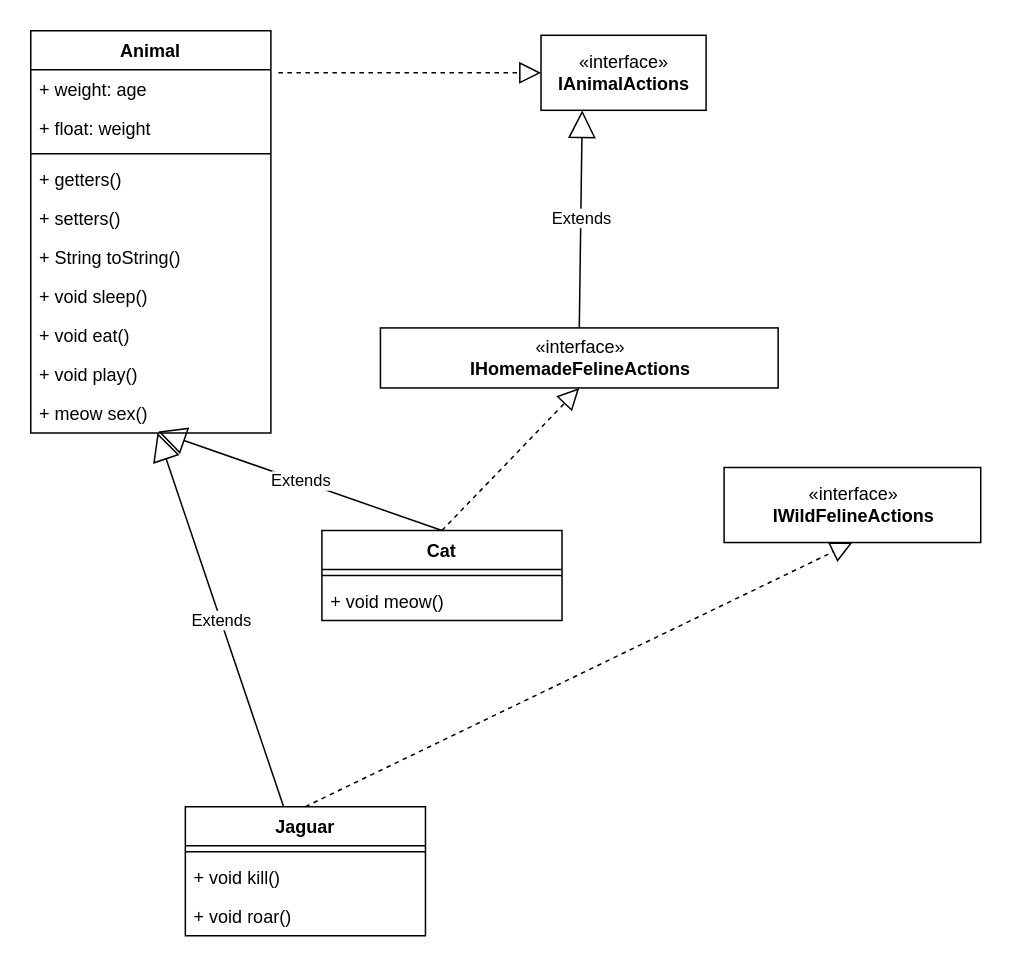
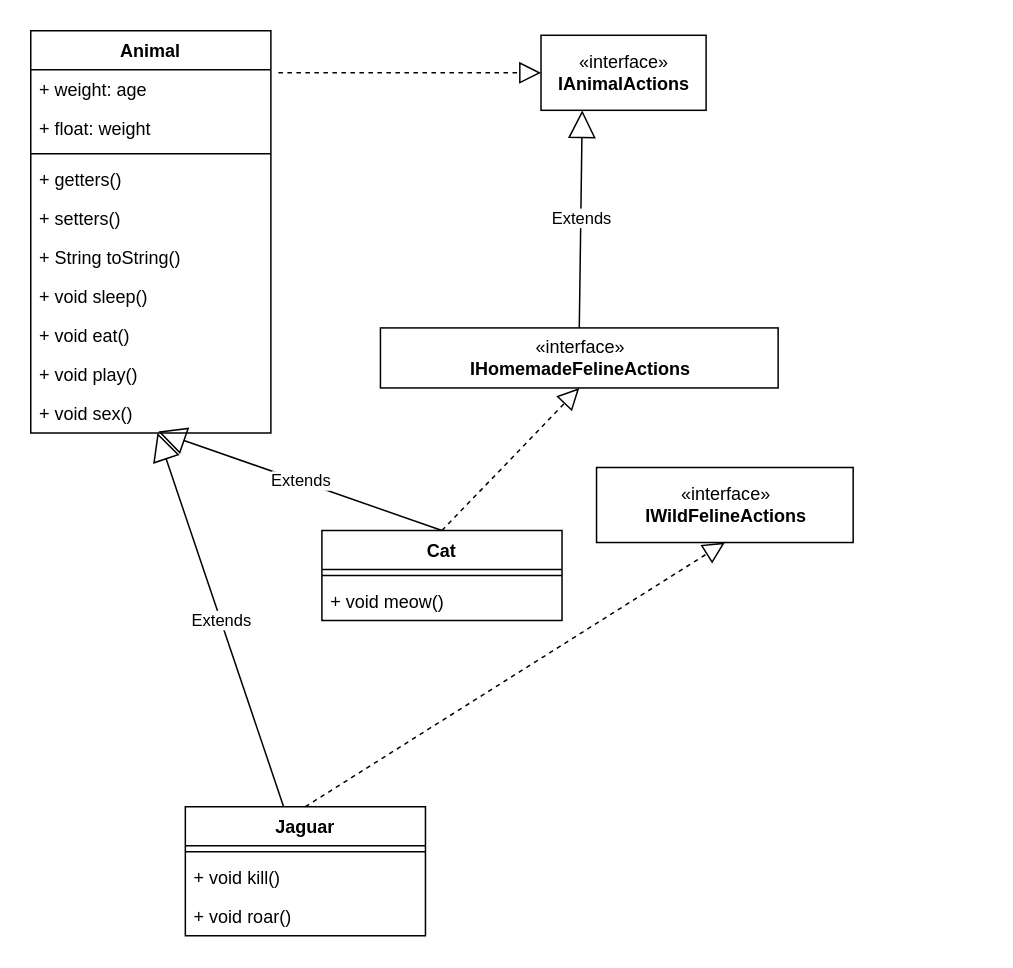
(95, 414) -> (92, 414)
(852, 505) -> (725, 505)
